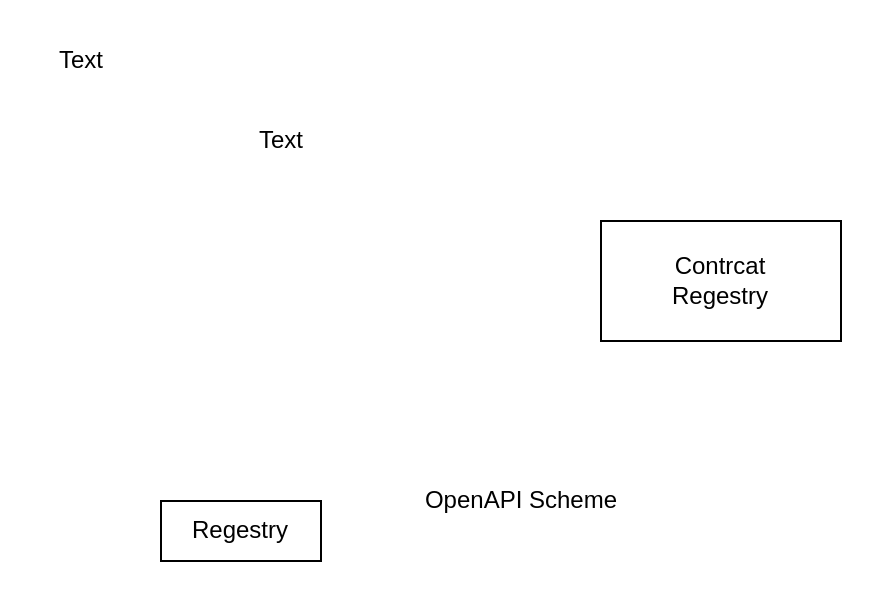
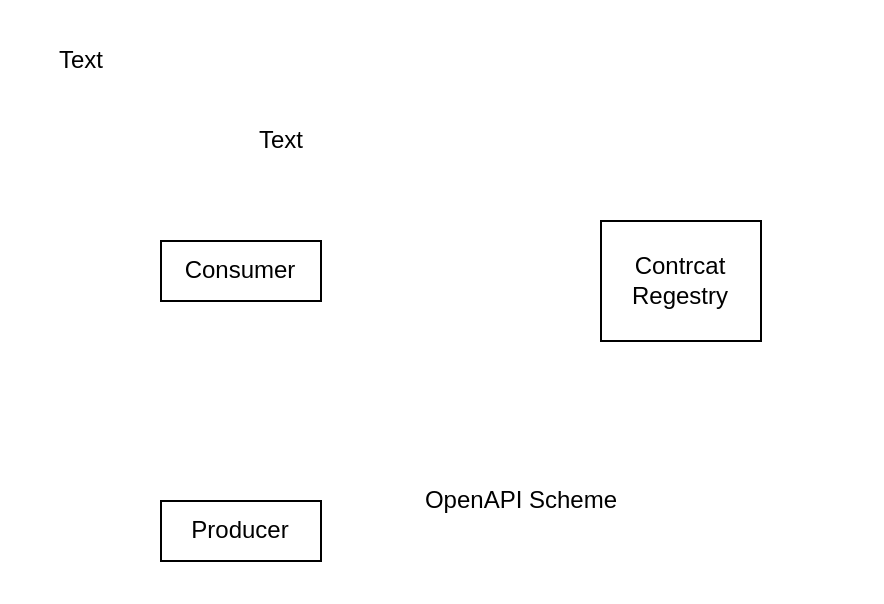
none -> (241, 271)
(721, 281) -> (681, 281)
(241, 531) -> (241, 531)
